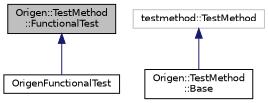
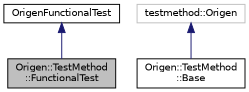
(199, 19) -> (191, 14)
(62, 59) -> (62, 46)
